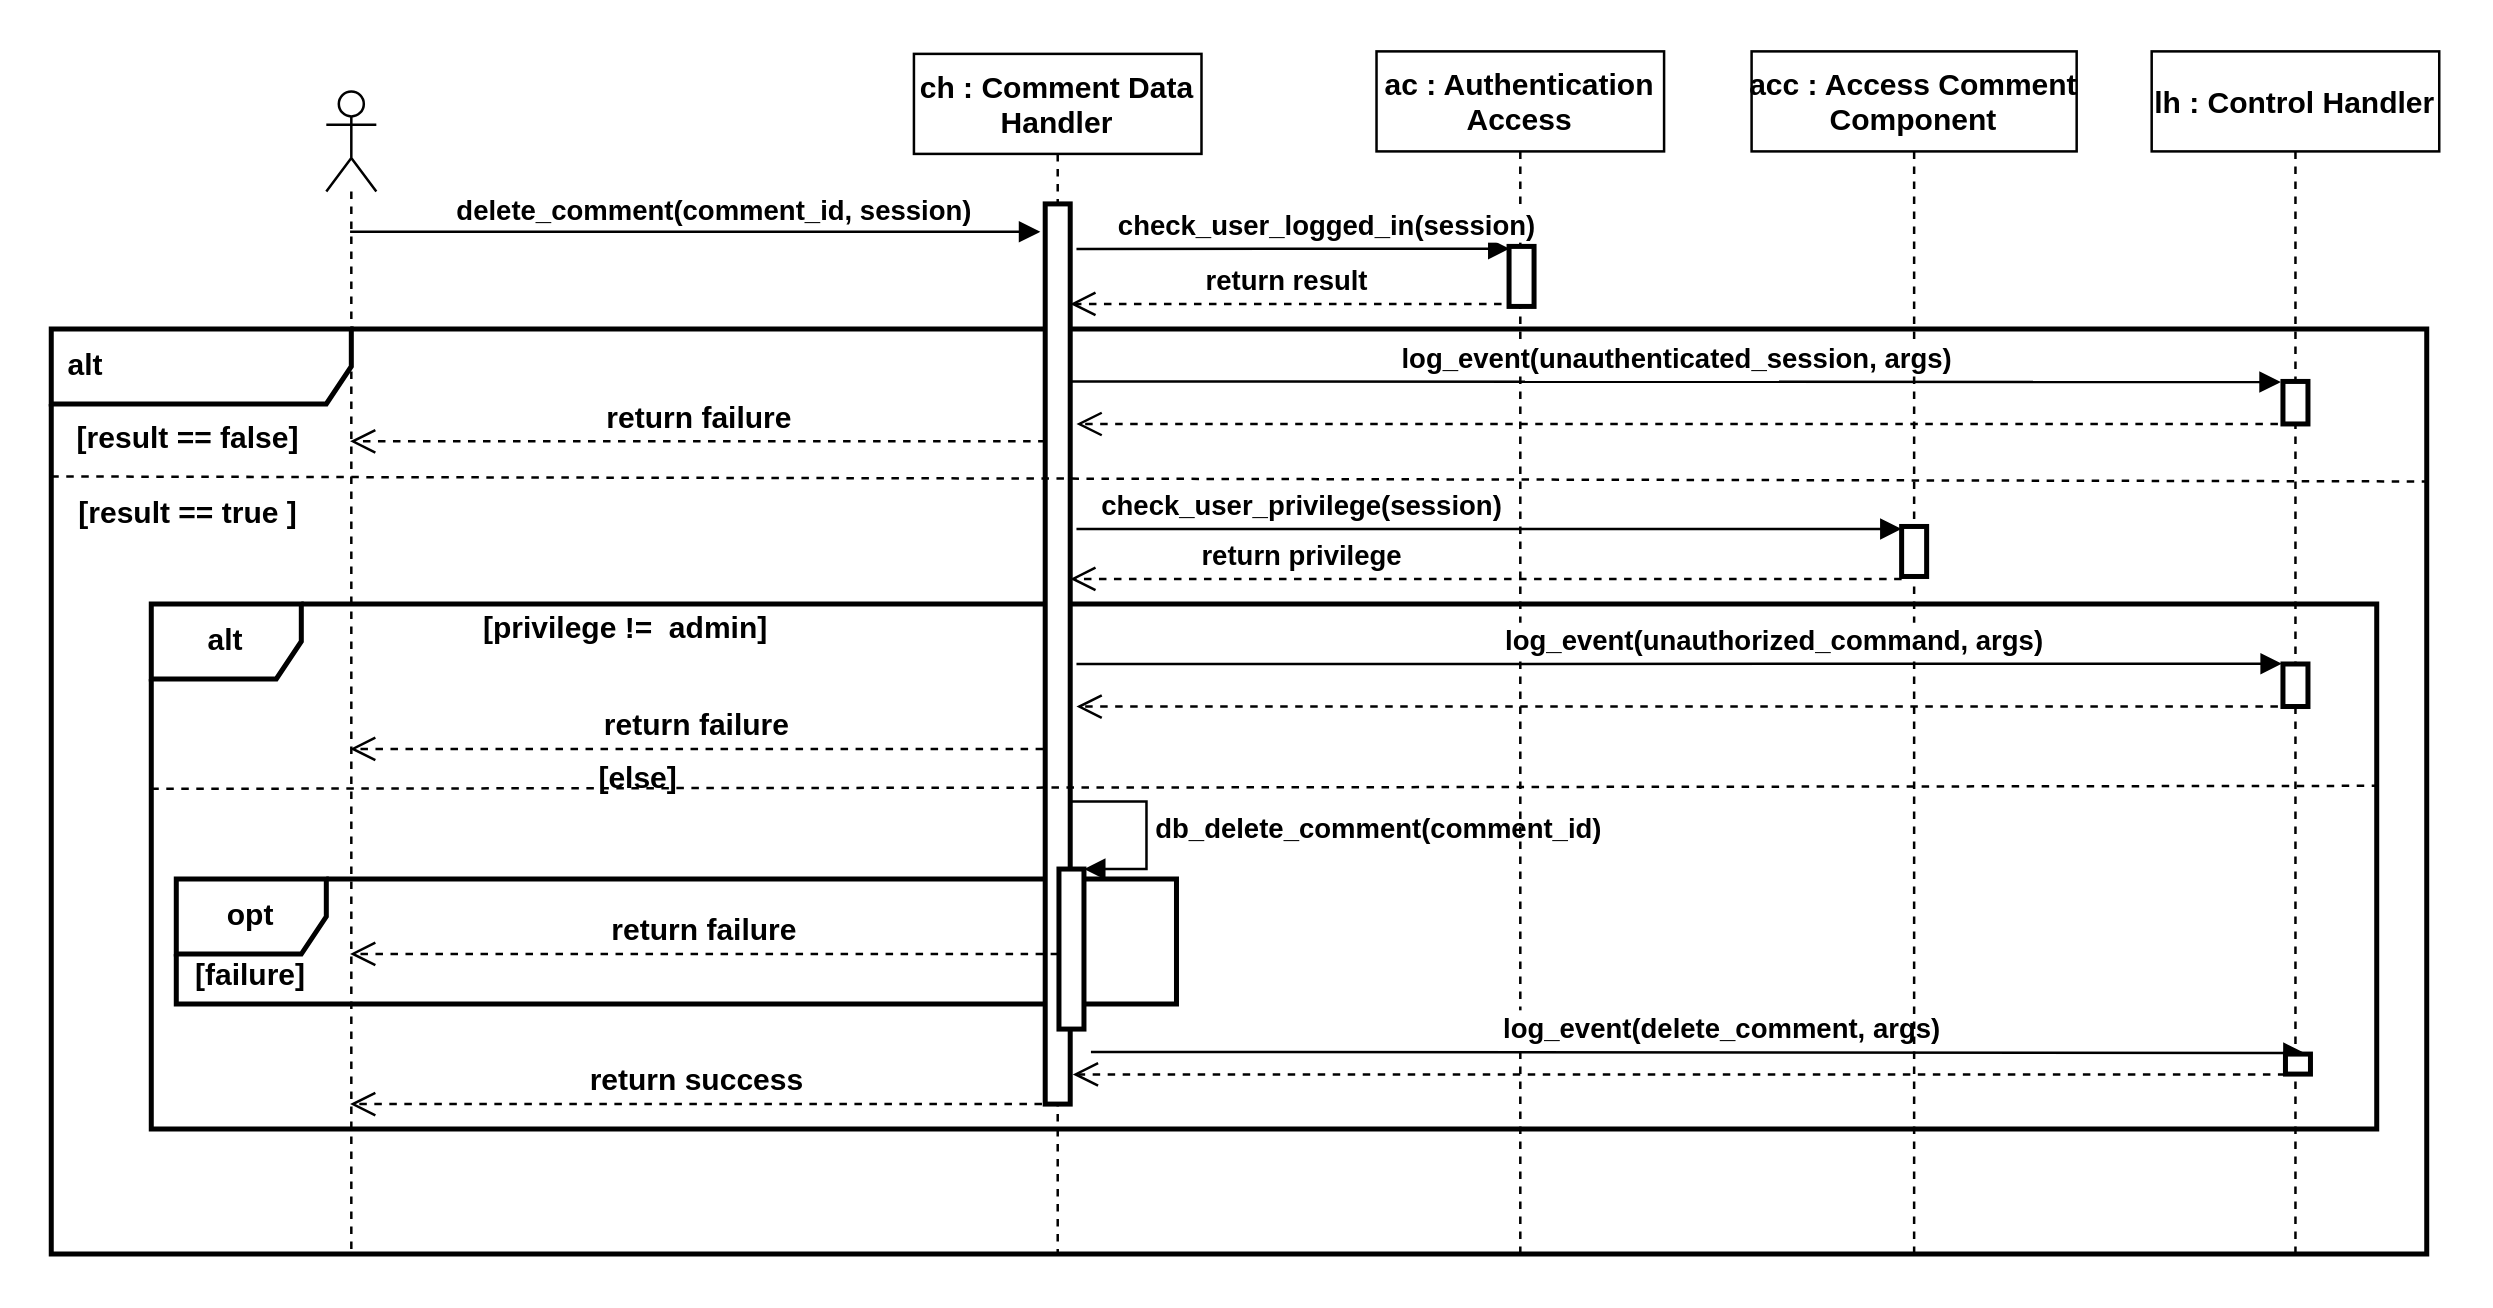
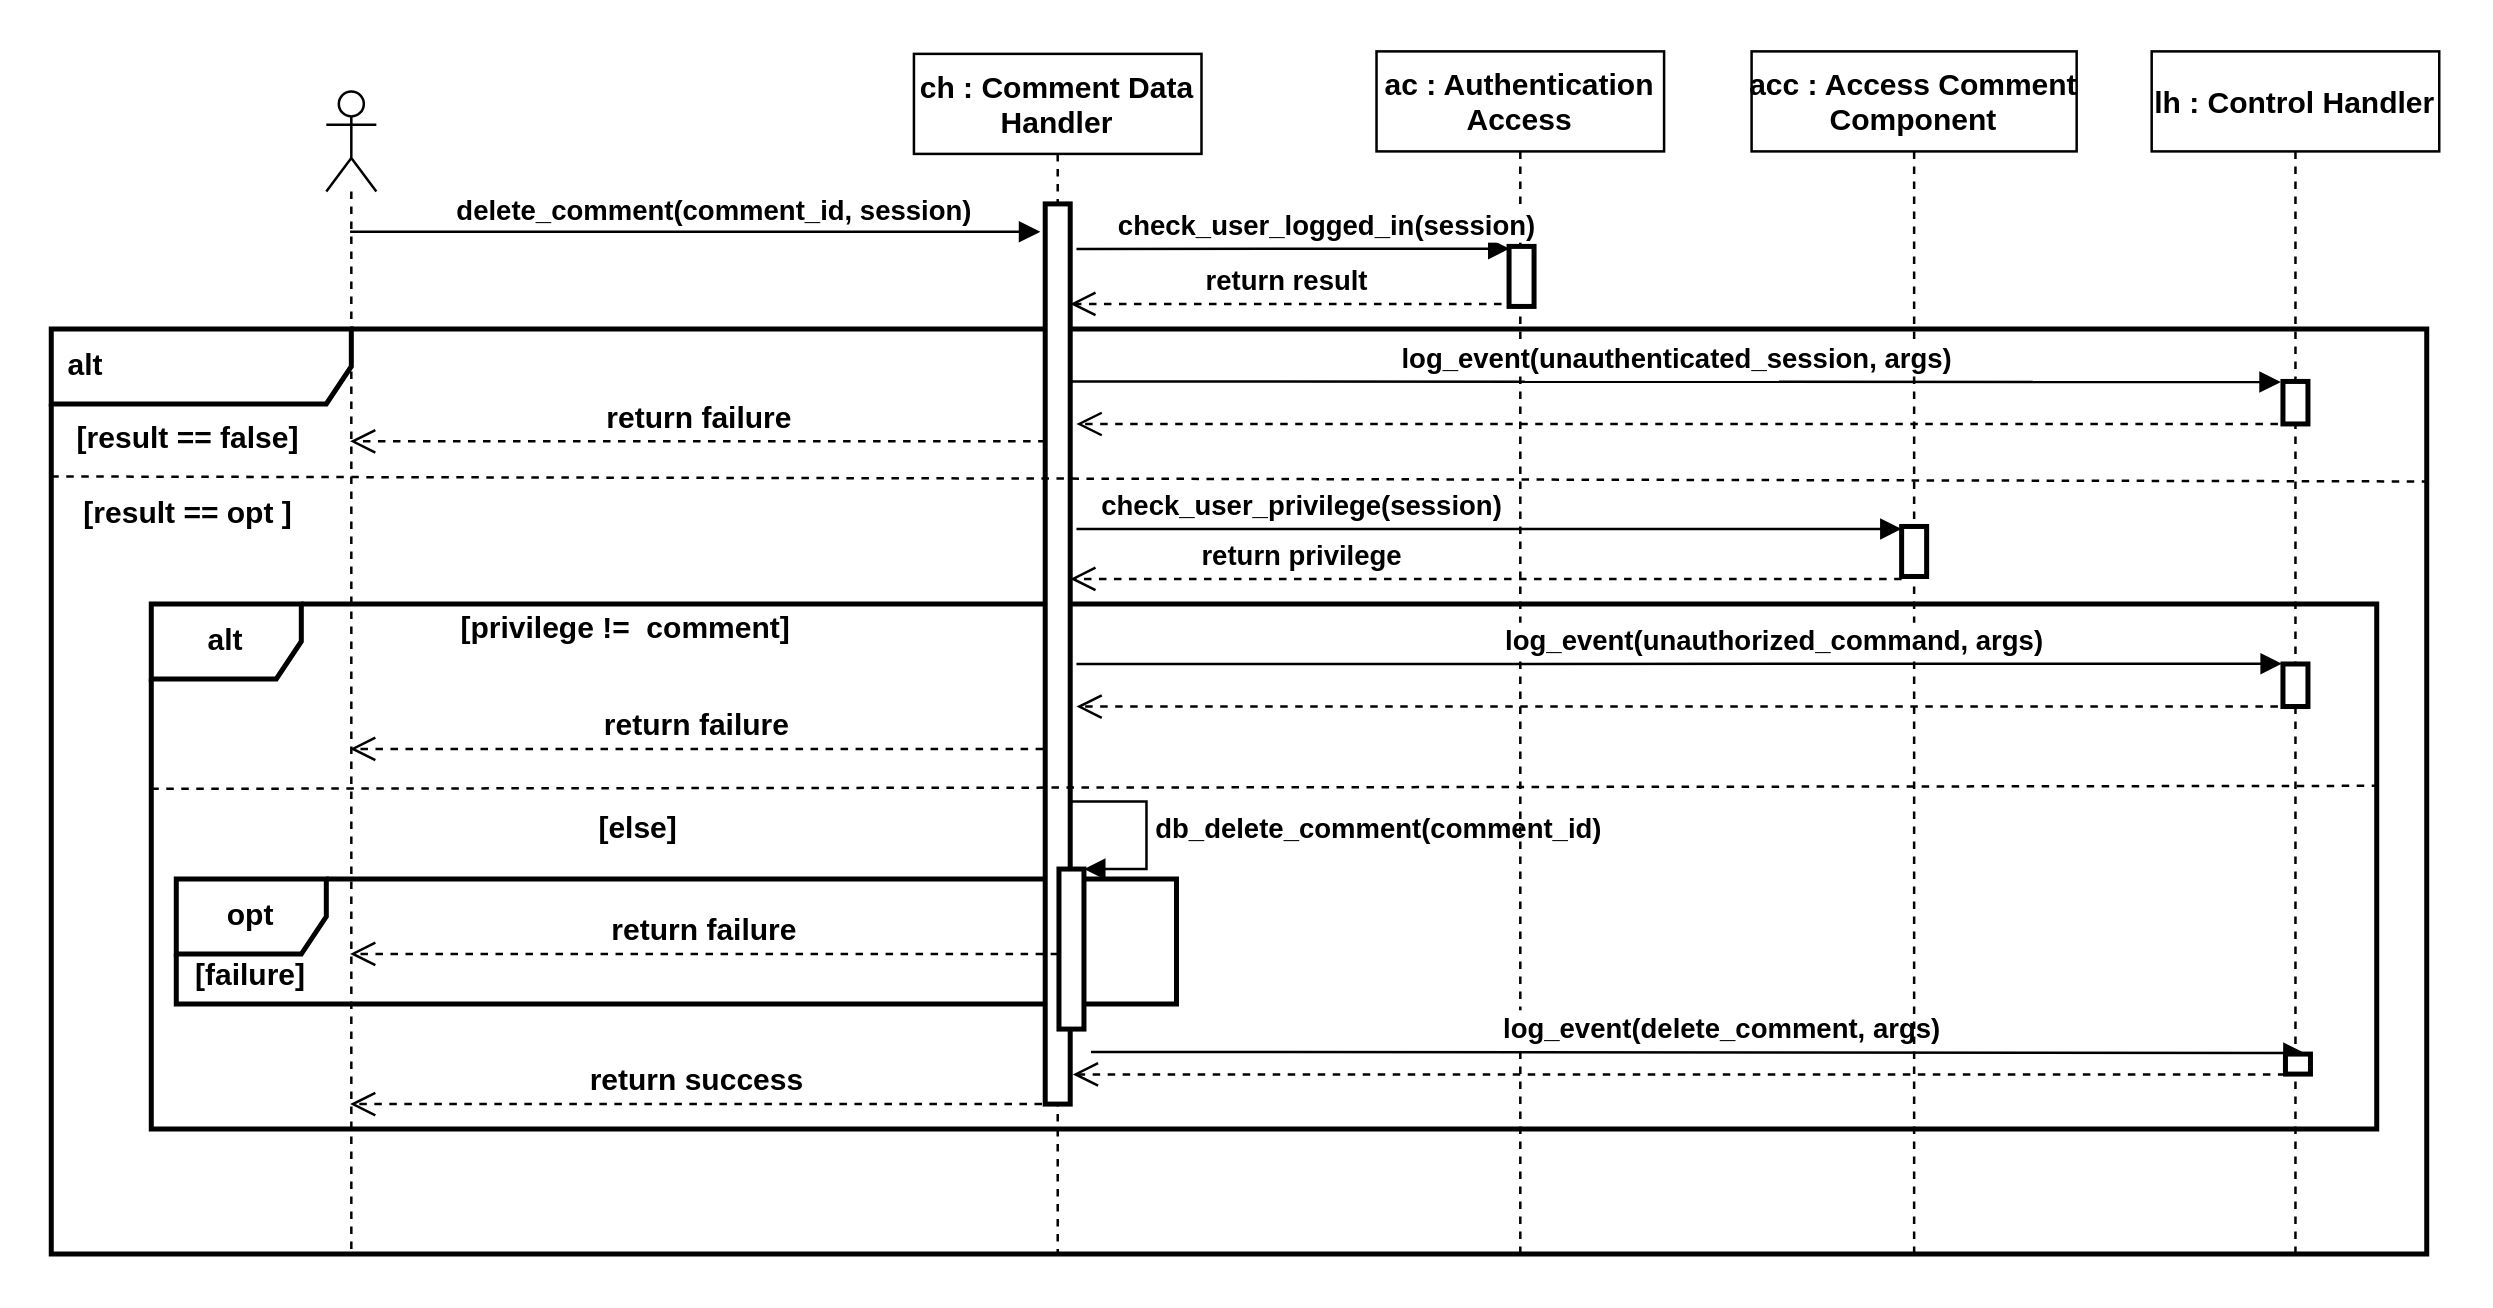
(189, 514) -> (189, 514)
(626, 629) -> (626, 629)
(639, 779) -> (639, 829)
